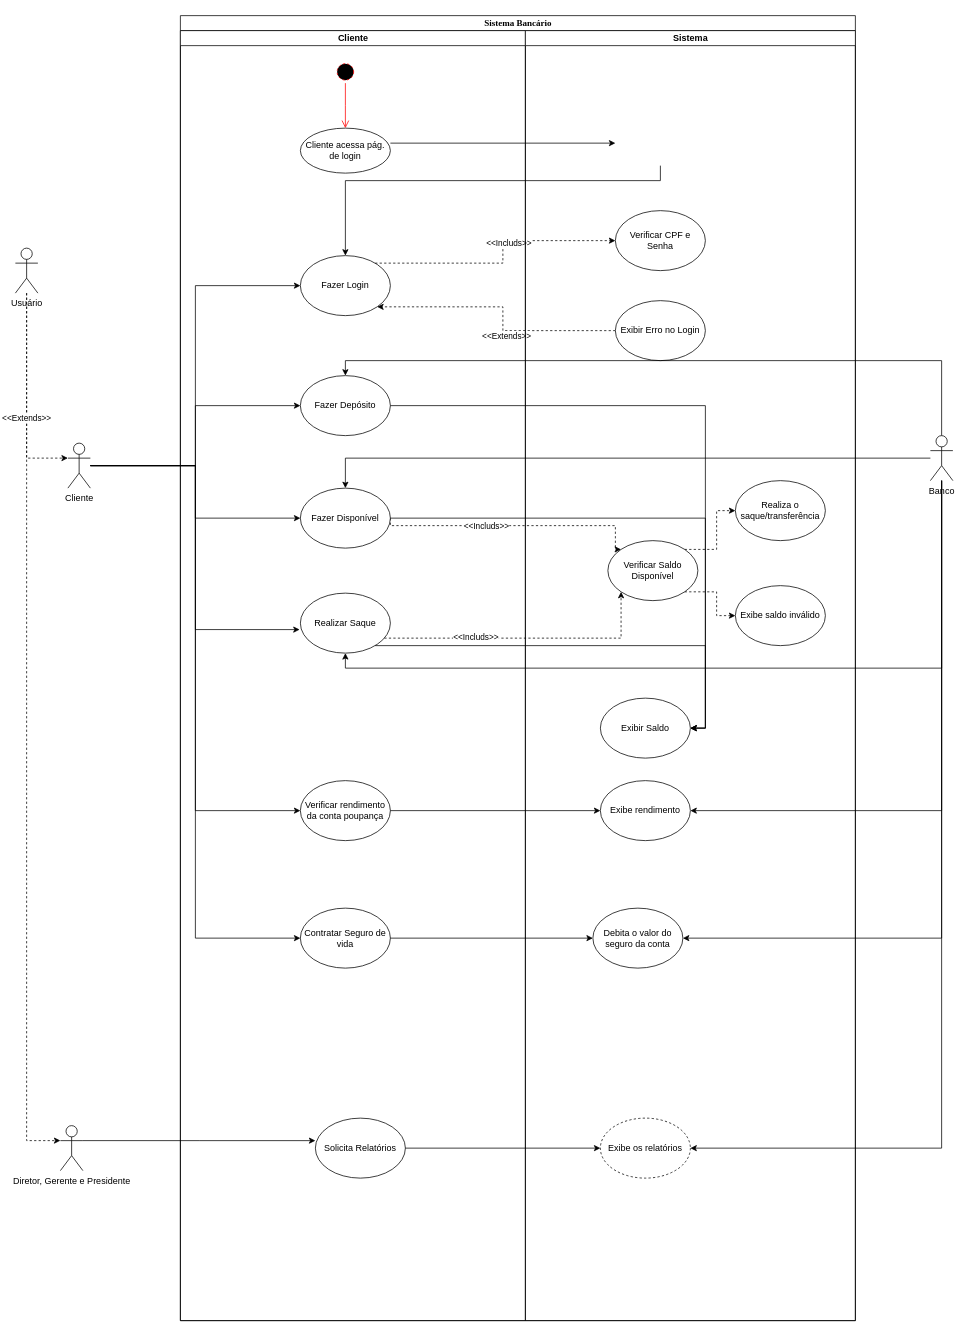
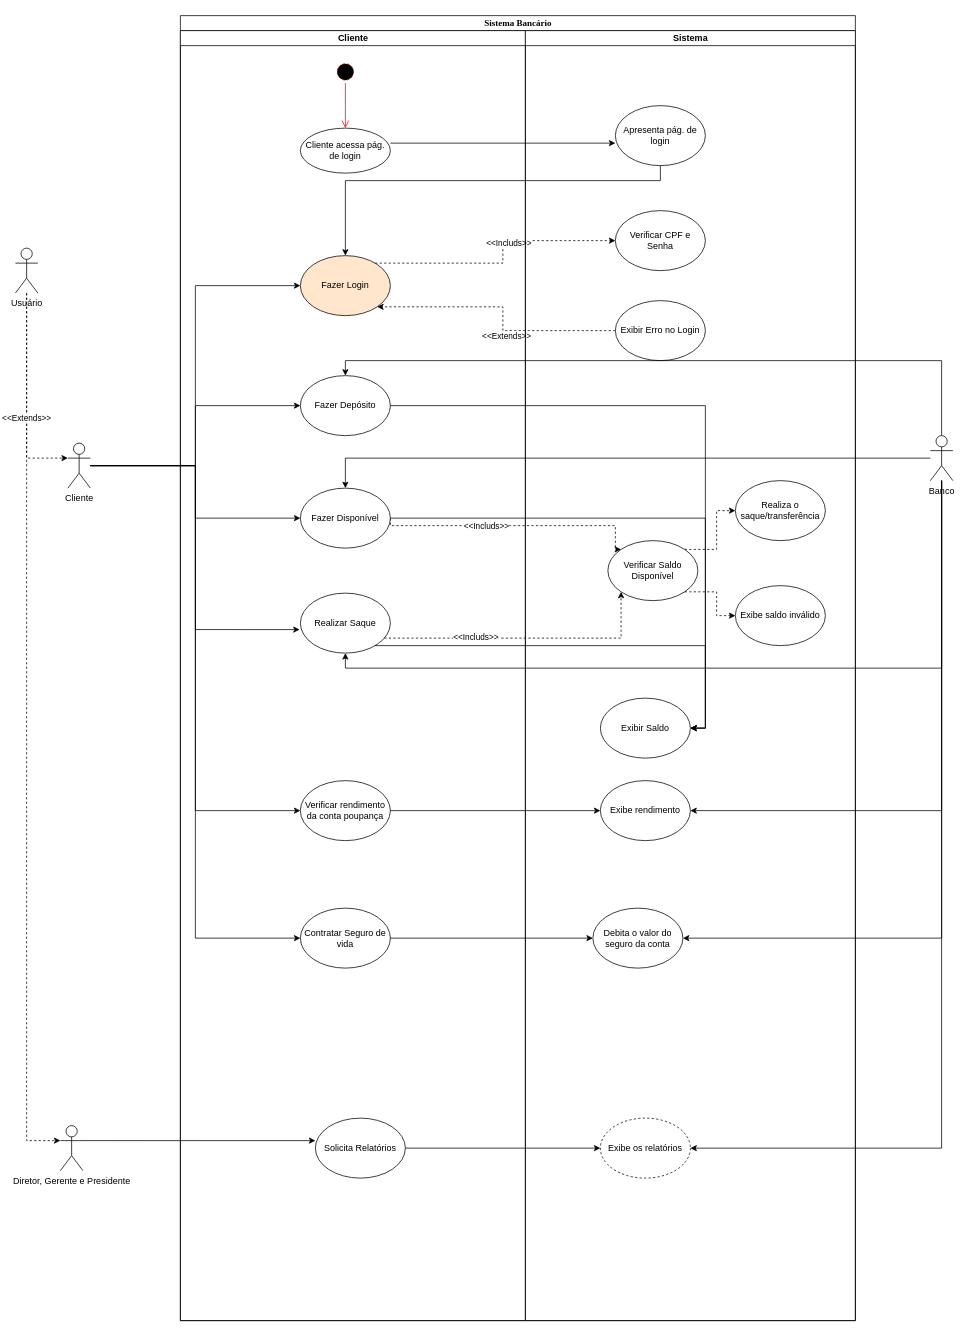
none -> (660, 135)
(345, 285) -> (345, 285)
